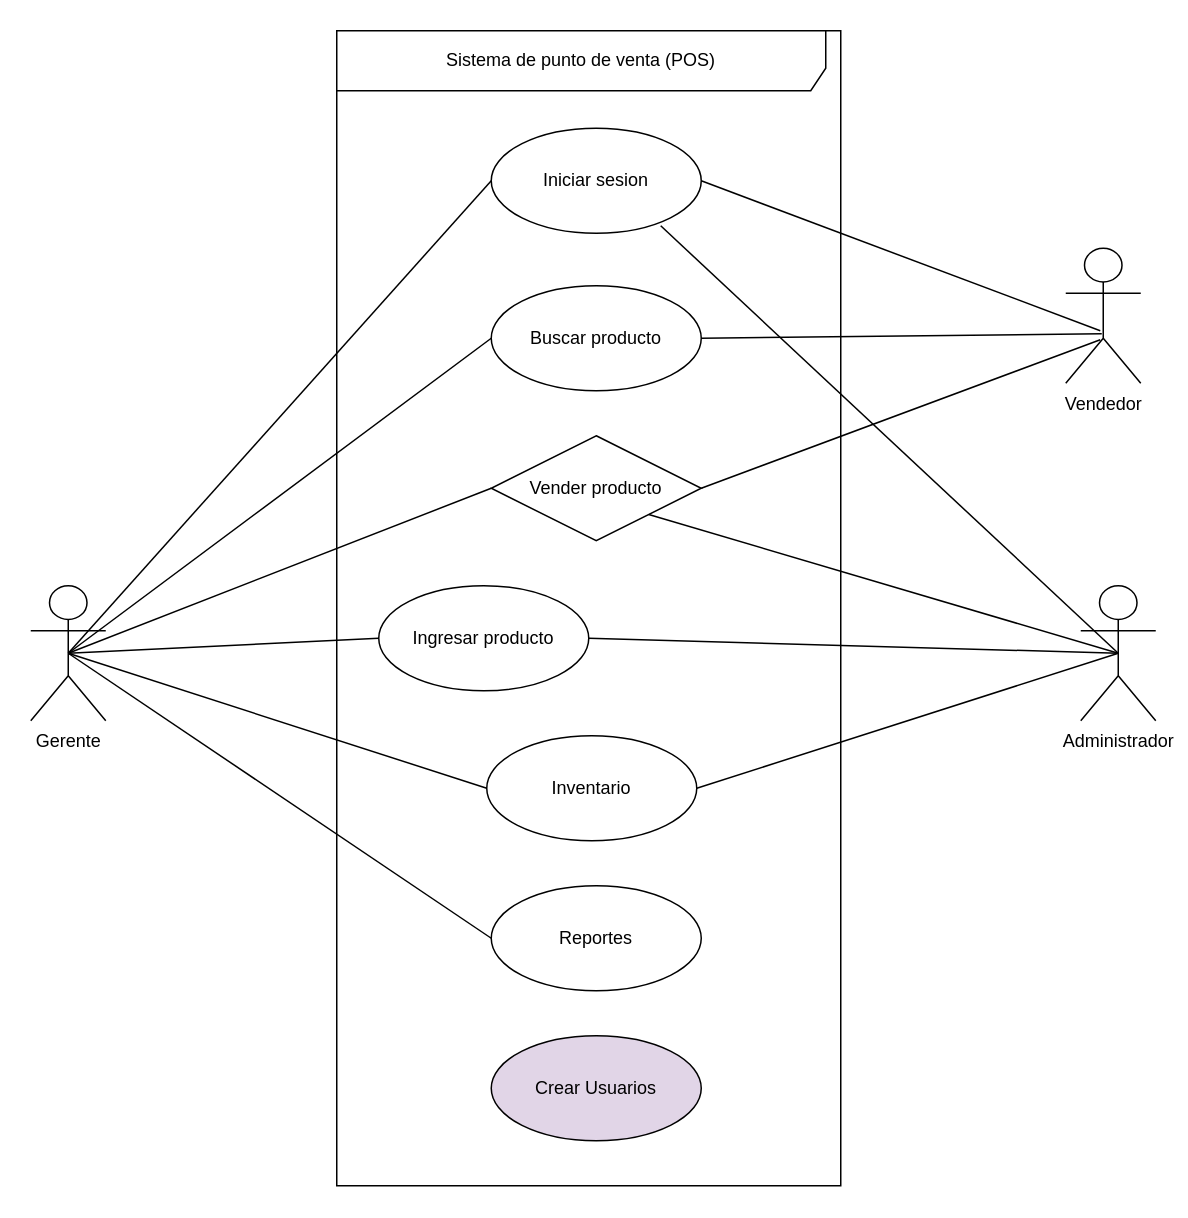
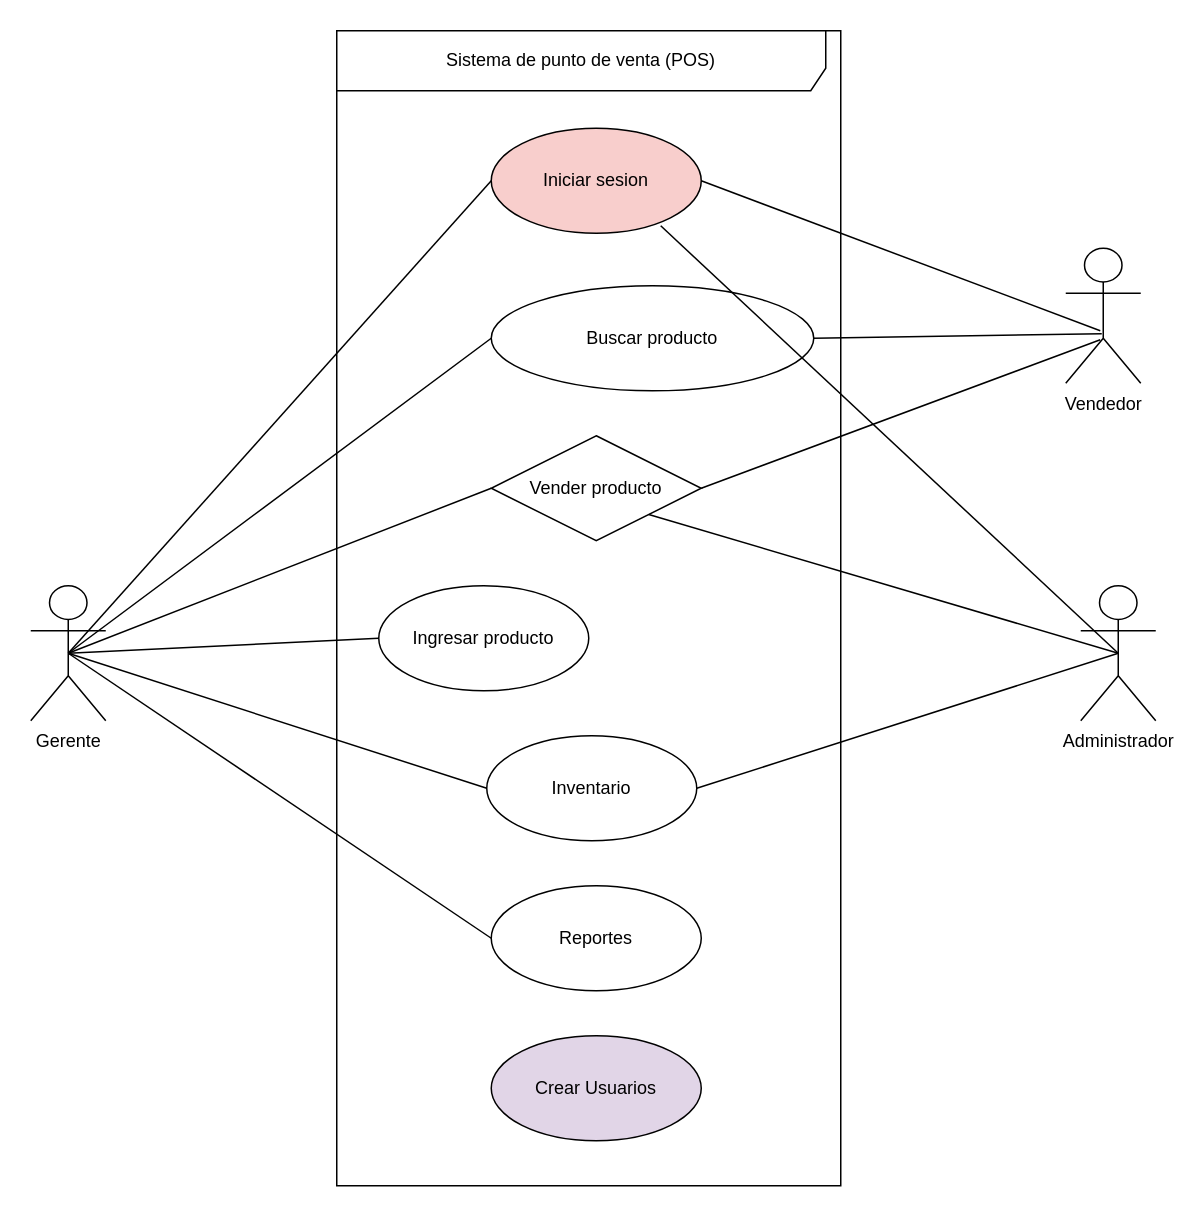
(596, 181) -> (596, 181)
(596, 338) -> (653, 338)
(849, 646) -> none
